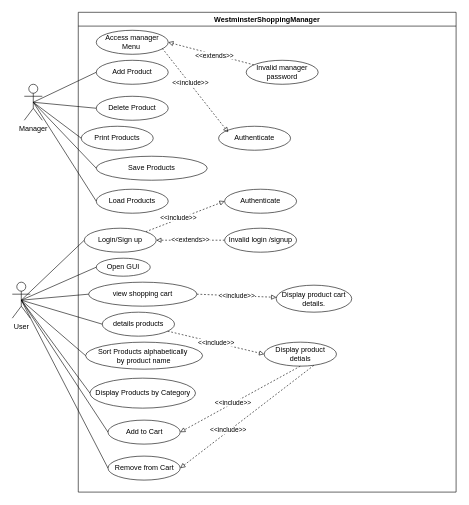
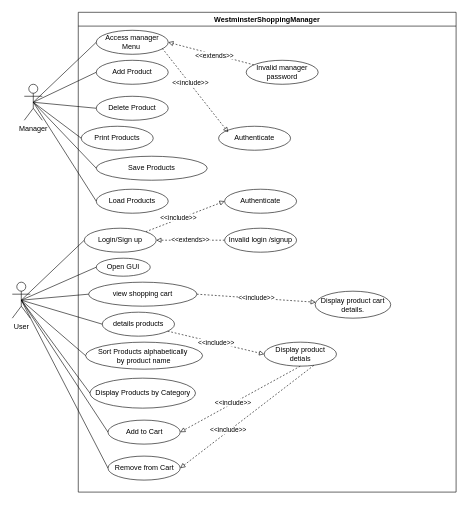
none -> (67, 71)
(314, 299) -> (353, 305)
